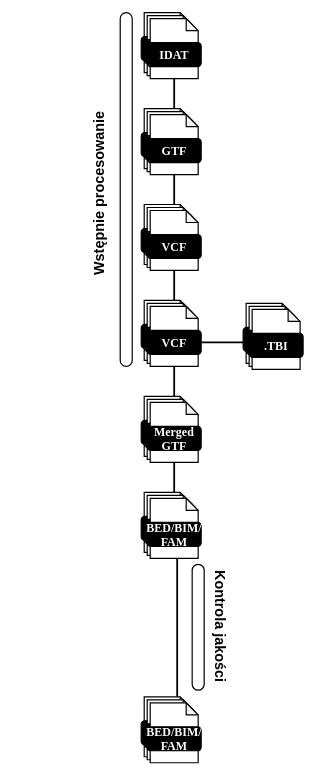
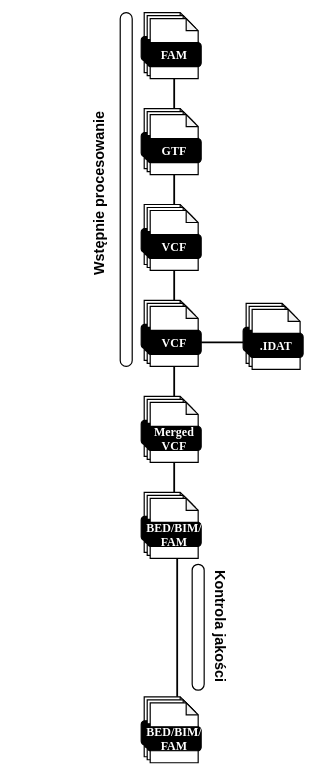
(174, 54) -> (174, 54)
(276, 345) -> (276, 345)
(174, 438) -> (174, 438)
